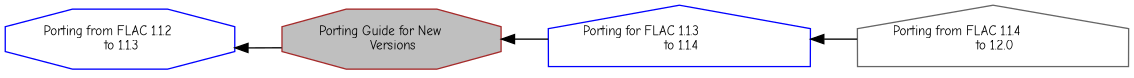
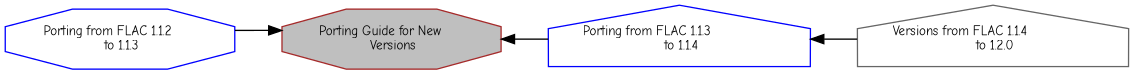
(679, 39) -> (679, 39)
(993, 39) -> (993, 39)
(265, 48) -> (252, 30)
